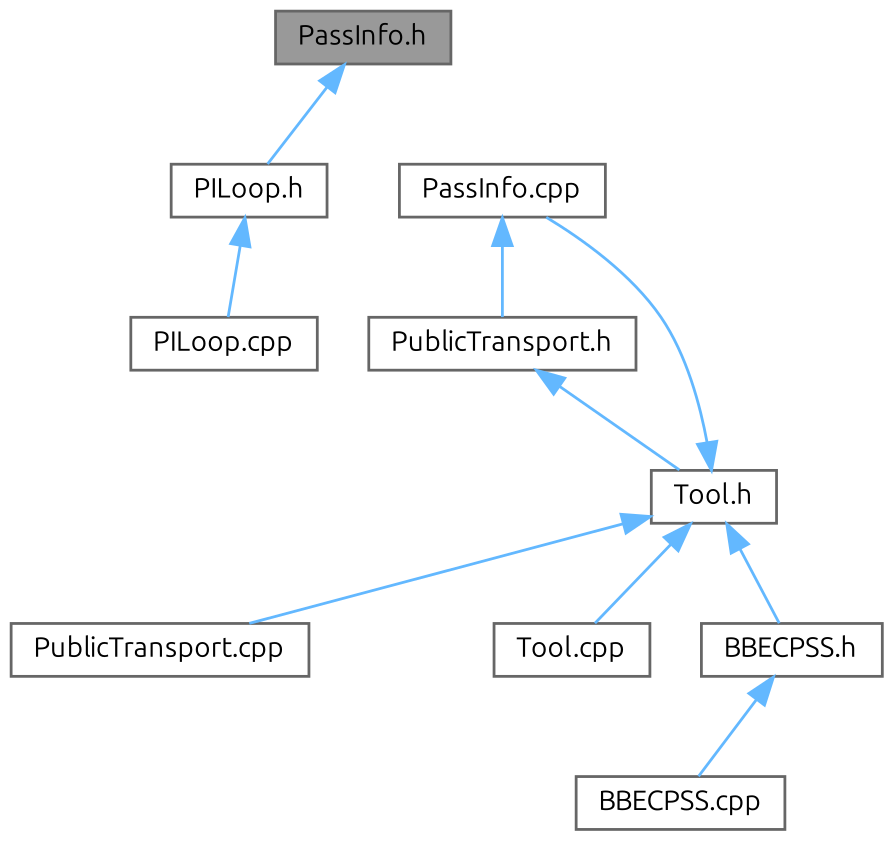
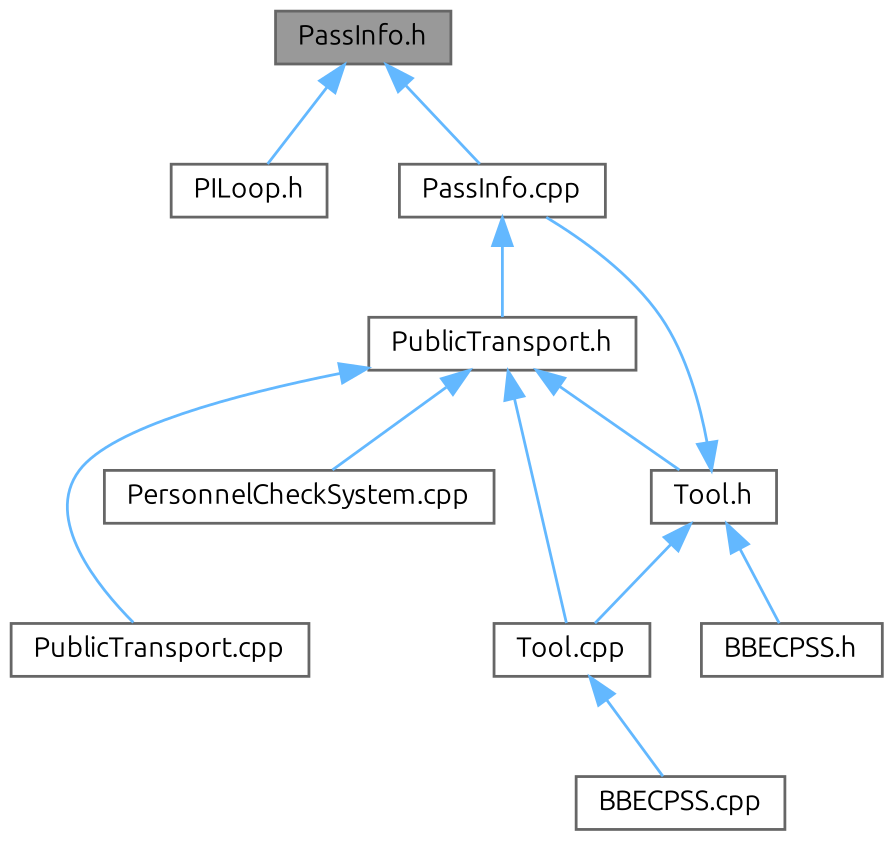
none -> (443, 125)
(224, 344) -> none
none -> (299, 497)
none -> (540, 511)
(436, 574) -> (122, 439)
(728, 738) -> (635, 738)
